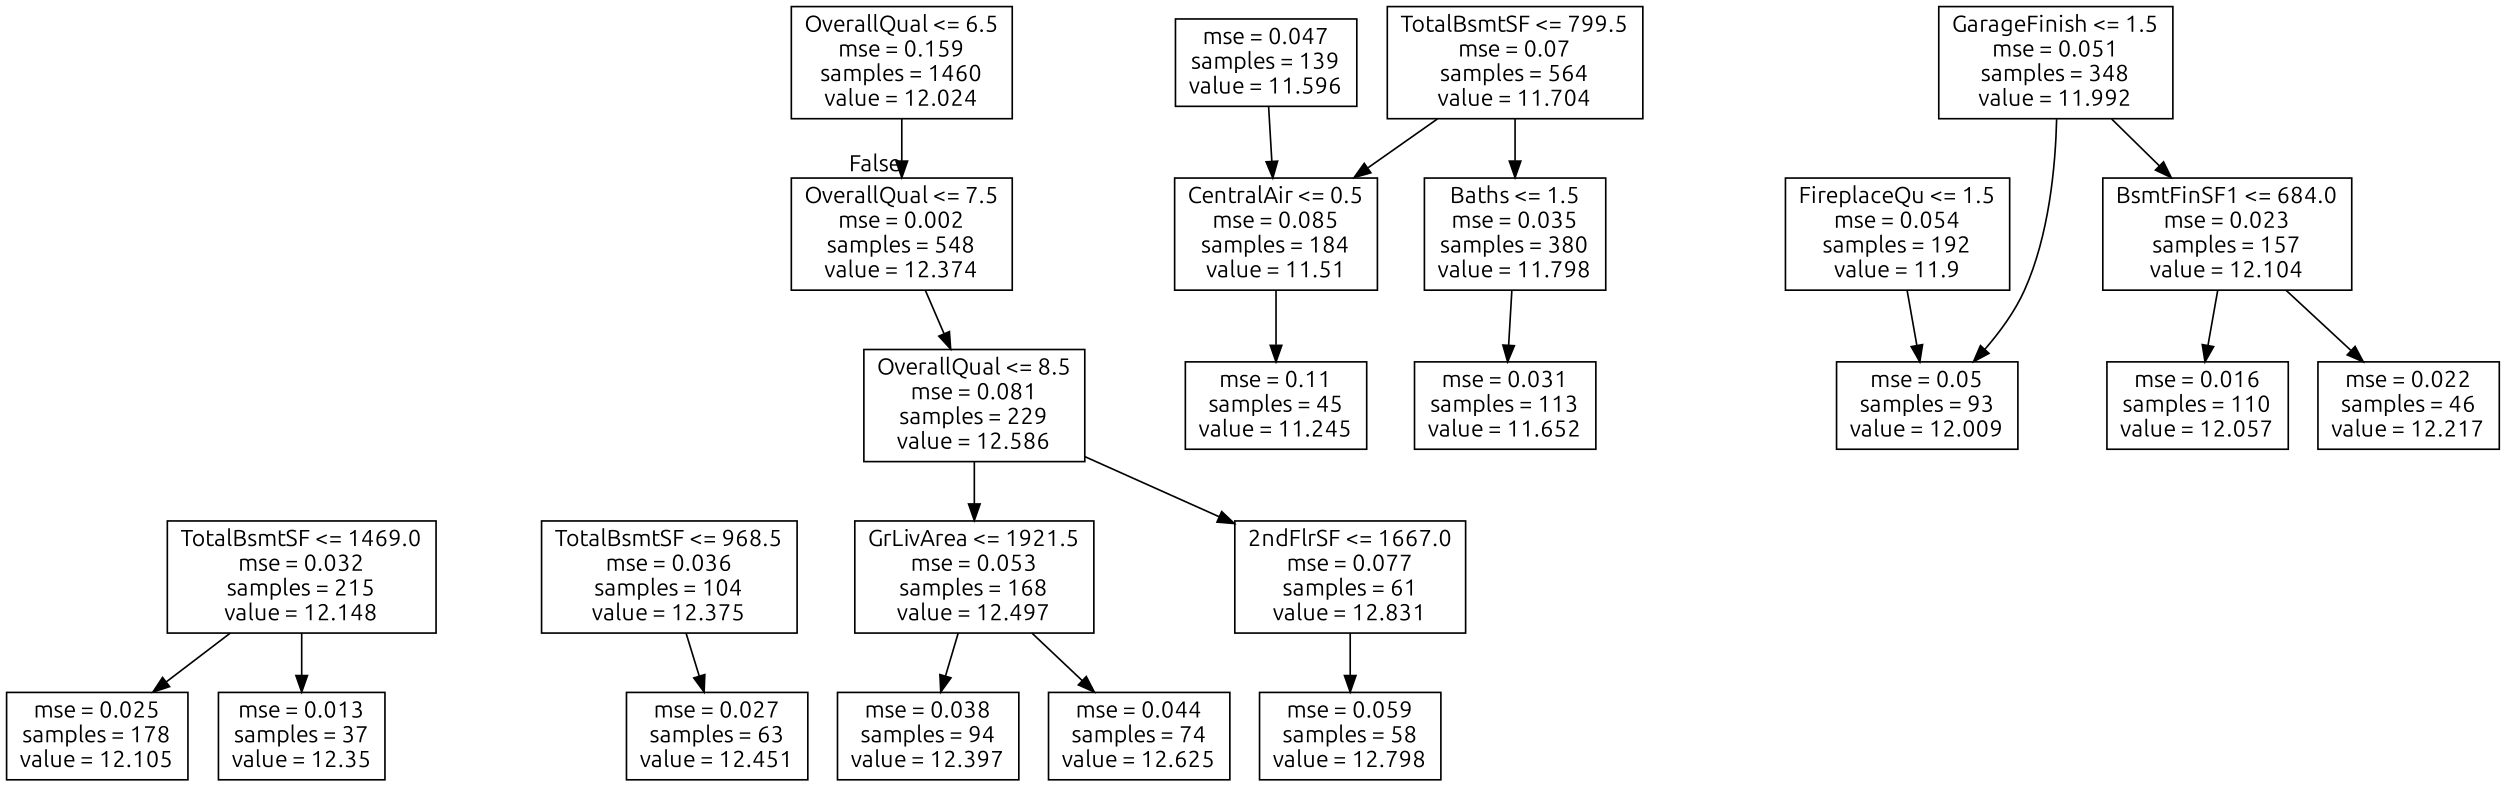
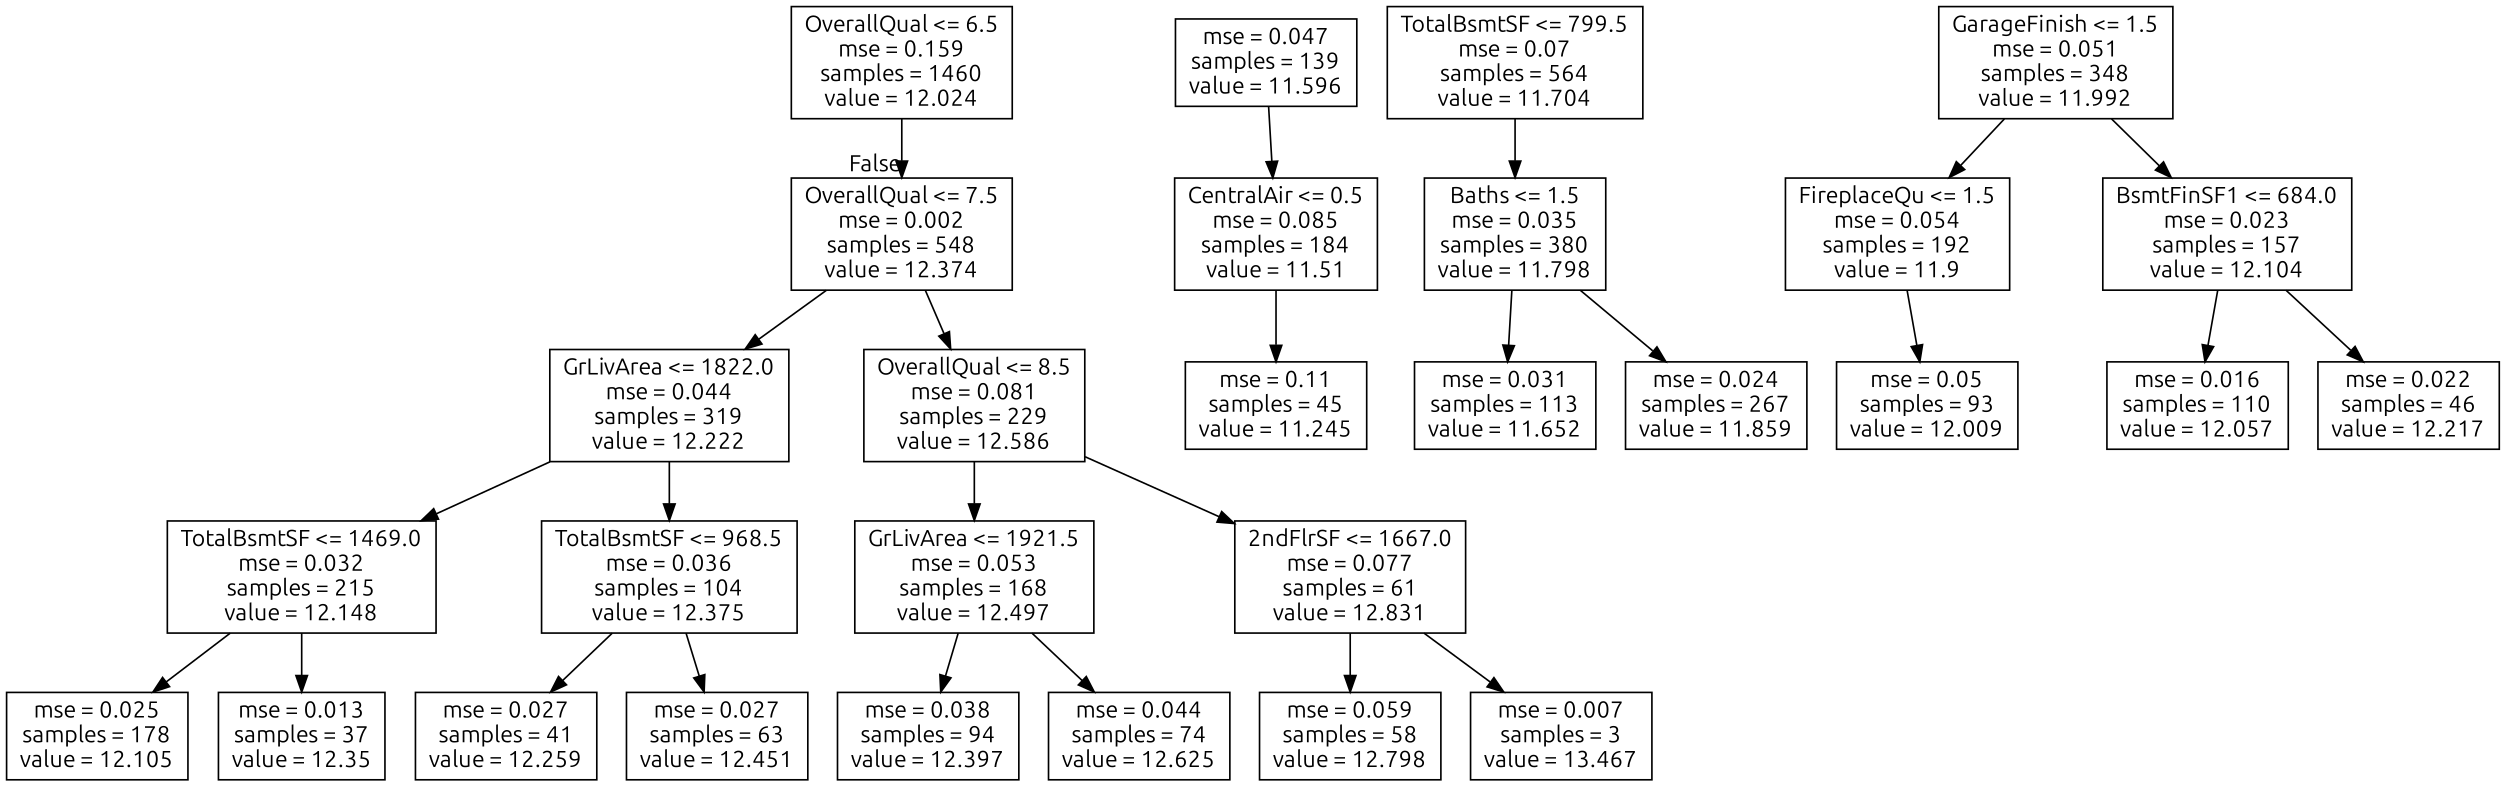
(1403, 143) -> none
(2041, 241) -> (1983, 142)
none -> (669, 406)
none -> (1716, 406)
none -> (506, 736)
none -> (1561, 736)
